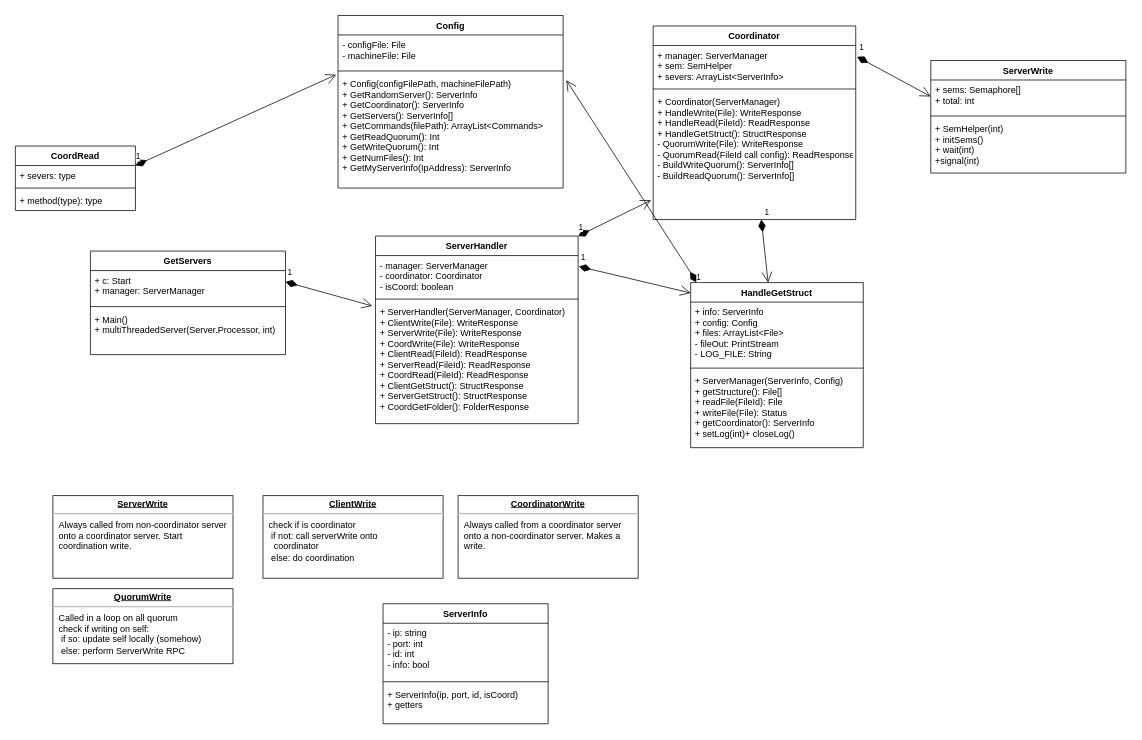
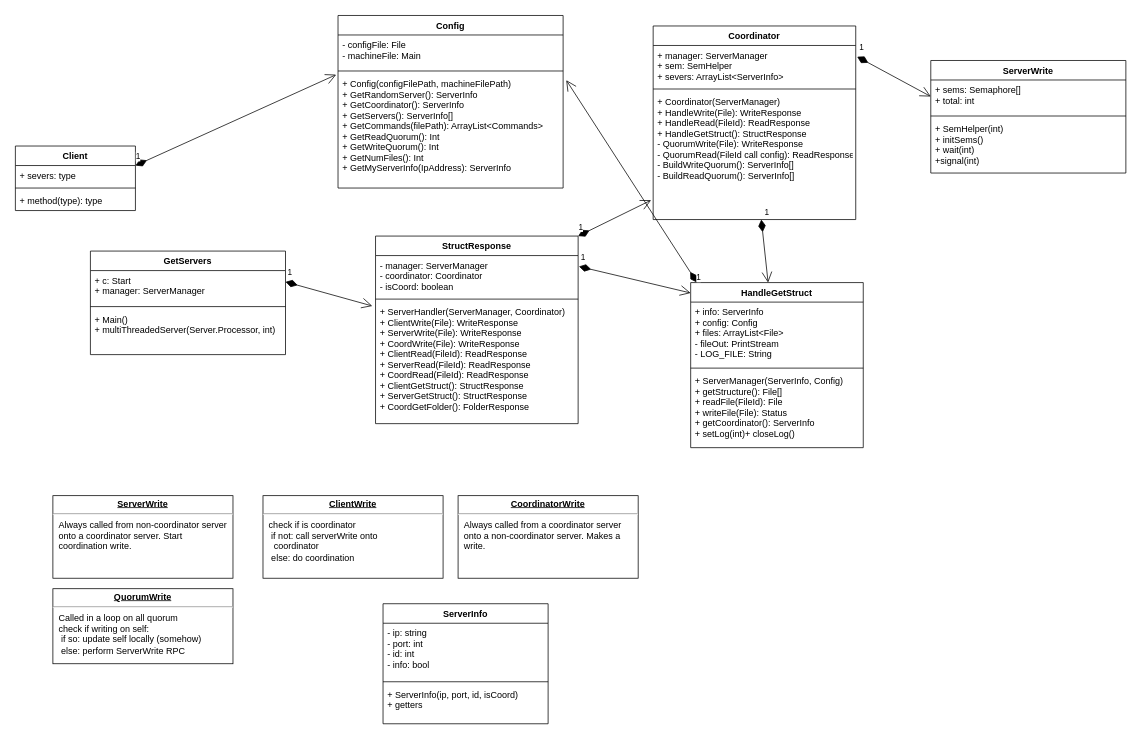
(378, 45) -> (378, 45)
(75, 156) -> (75, 156)
(476, 246) -> (476, 246)
